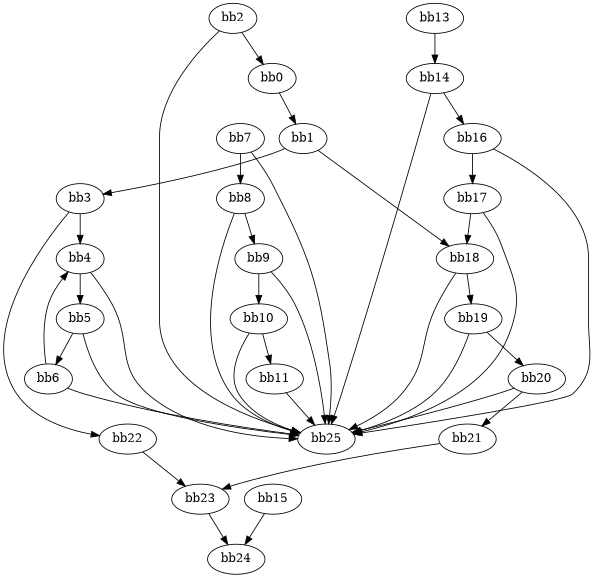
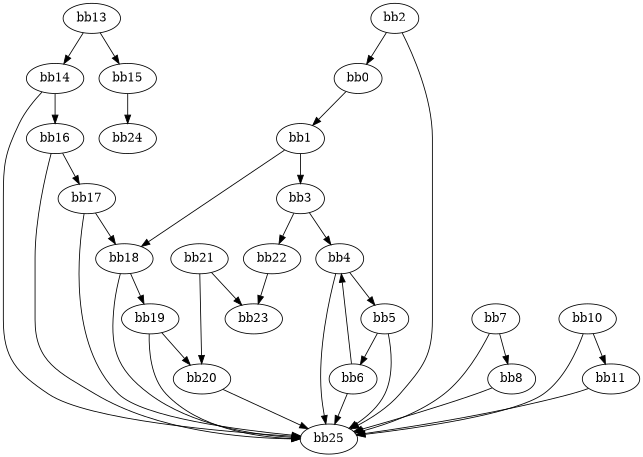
none -> (107, 45)
(259, 259) -> none
(509, 404) -> (201, 315)
(216, 525) -> none
